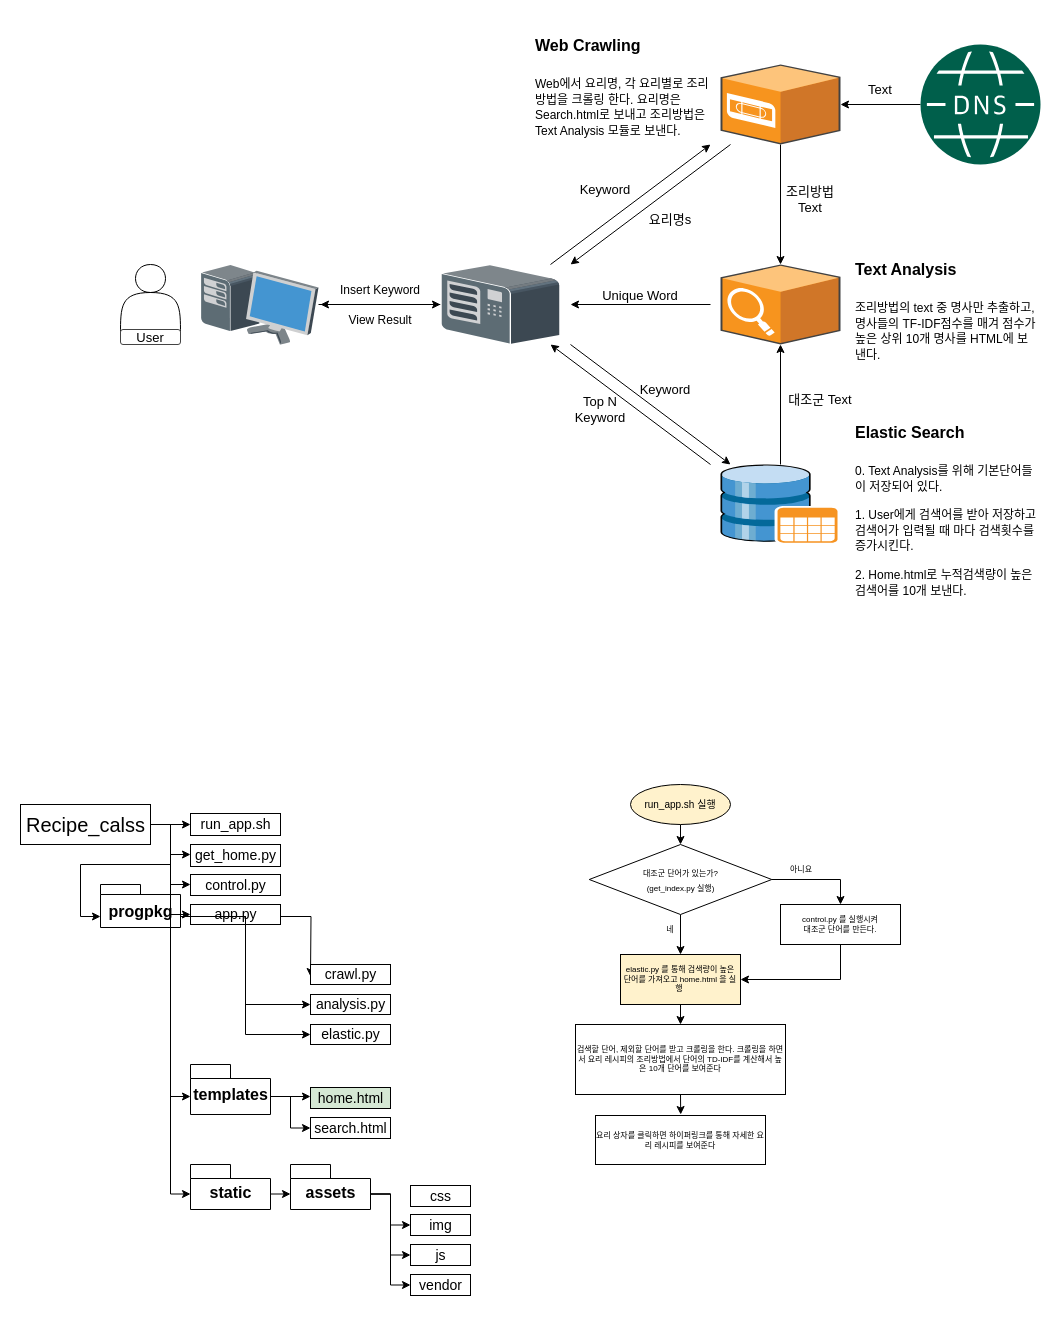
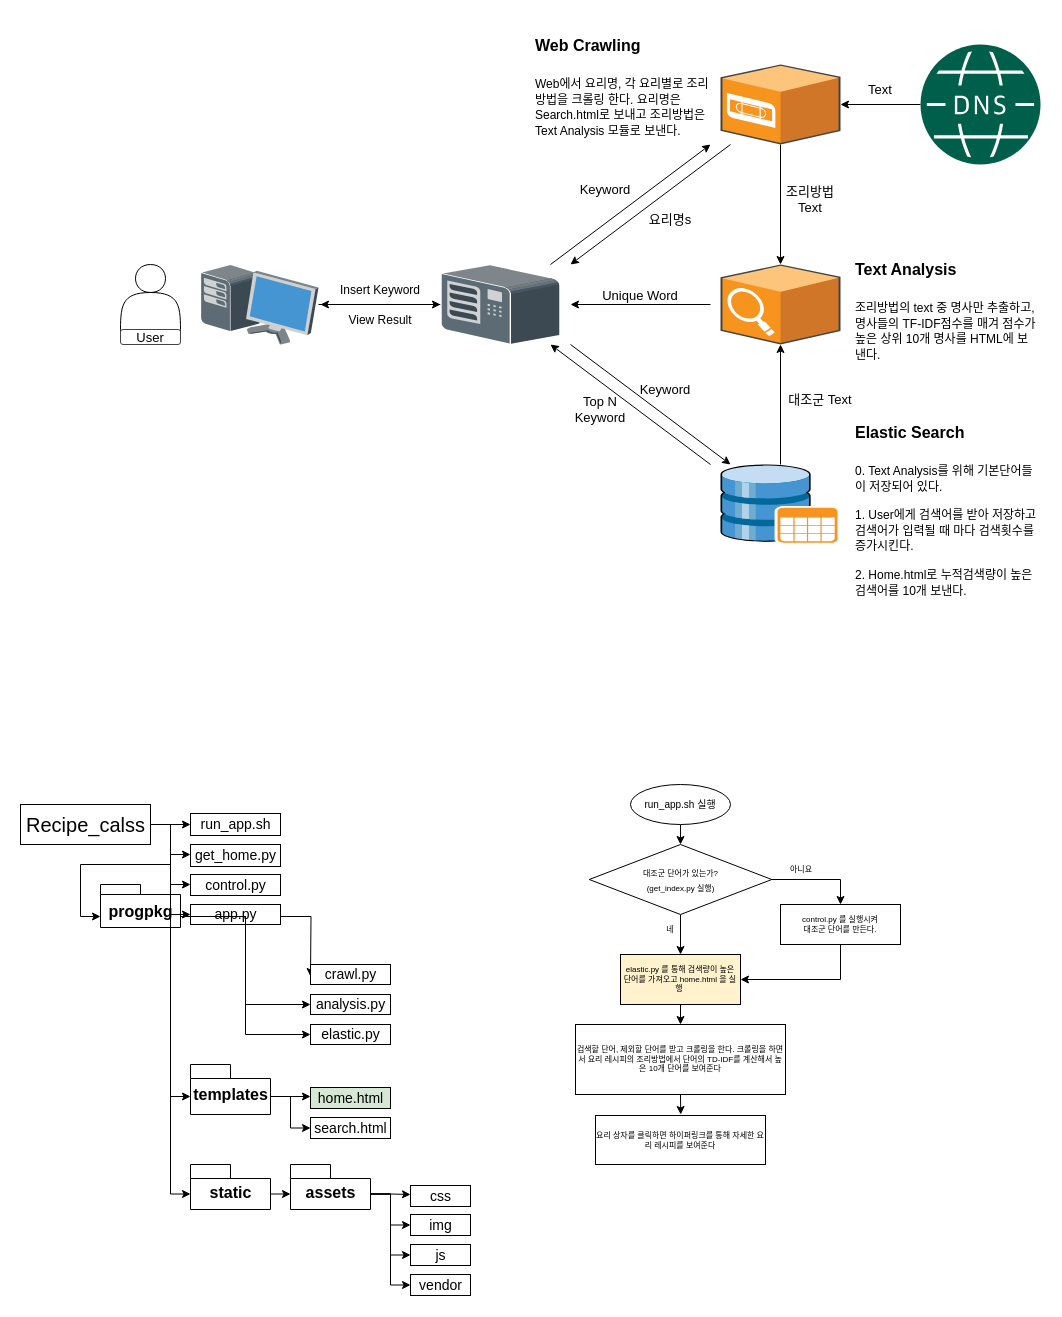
(681, 805) -> (681, 805)
none -> (398, 1194)
